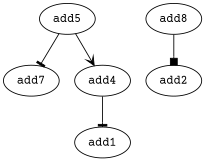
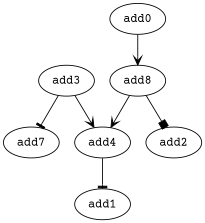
(67, 19) -> (67, 81)
none -> (138, 19)
none -> (122, 108)
